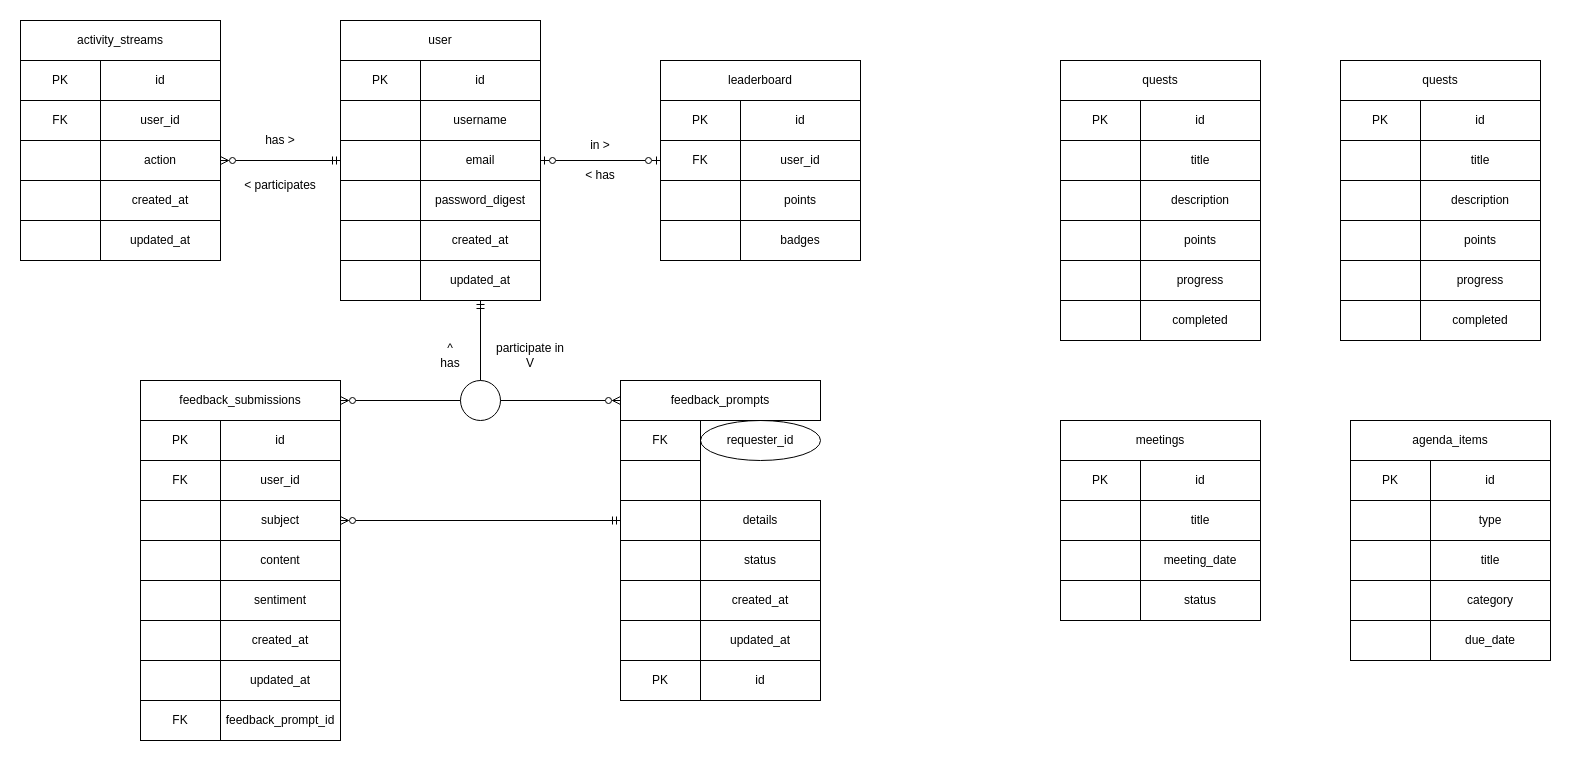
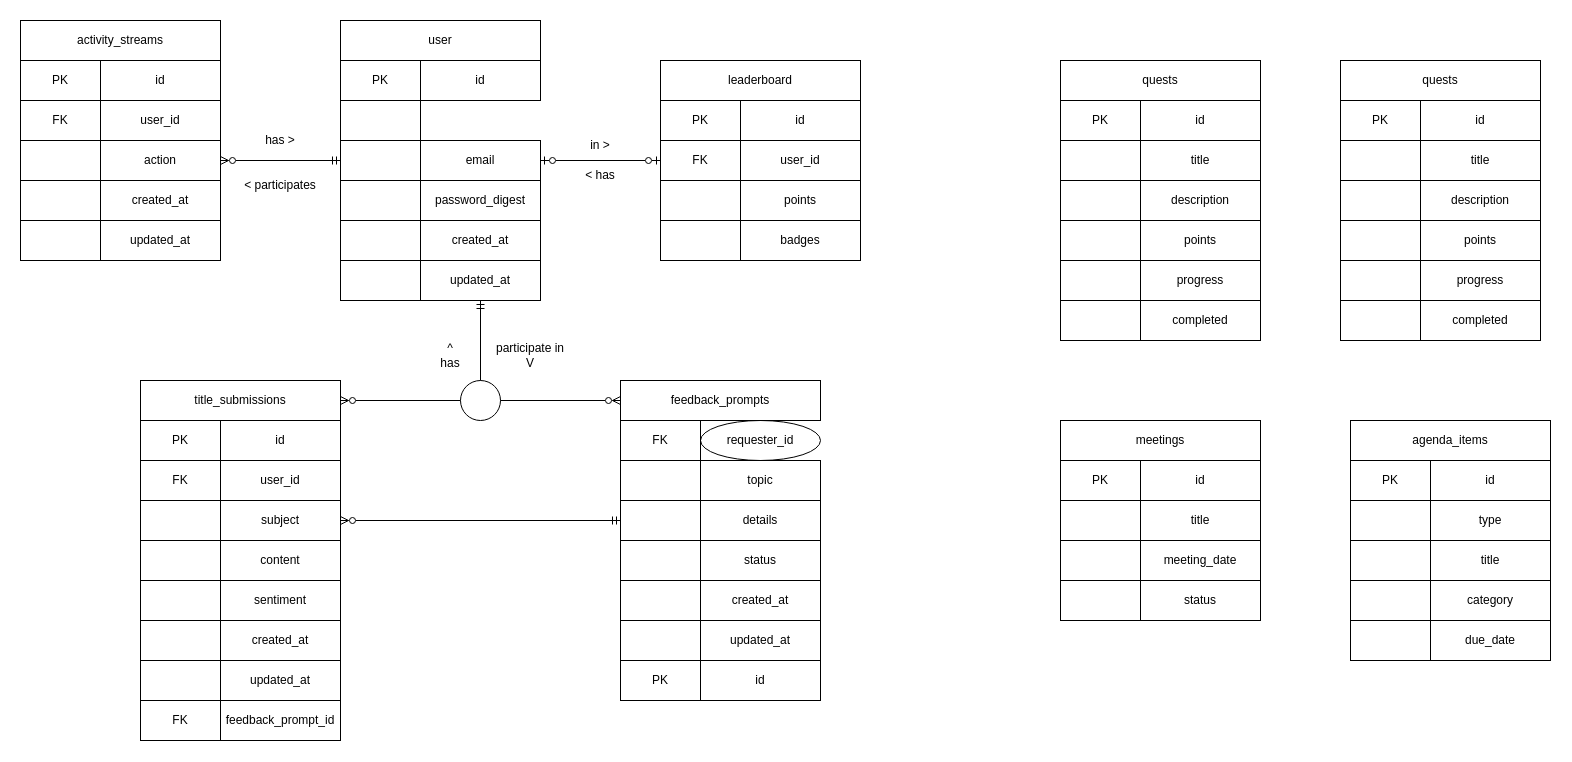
(481, 121) -> none
(241, 401) -> (241, 401)
none -> (761, 481)
